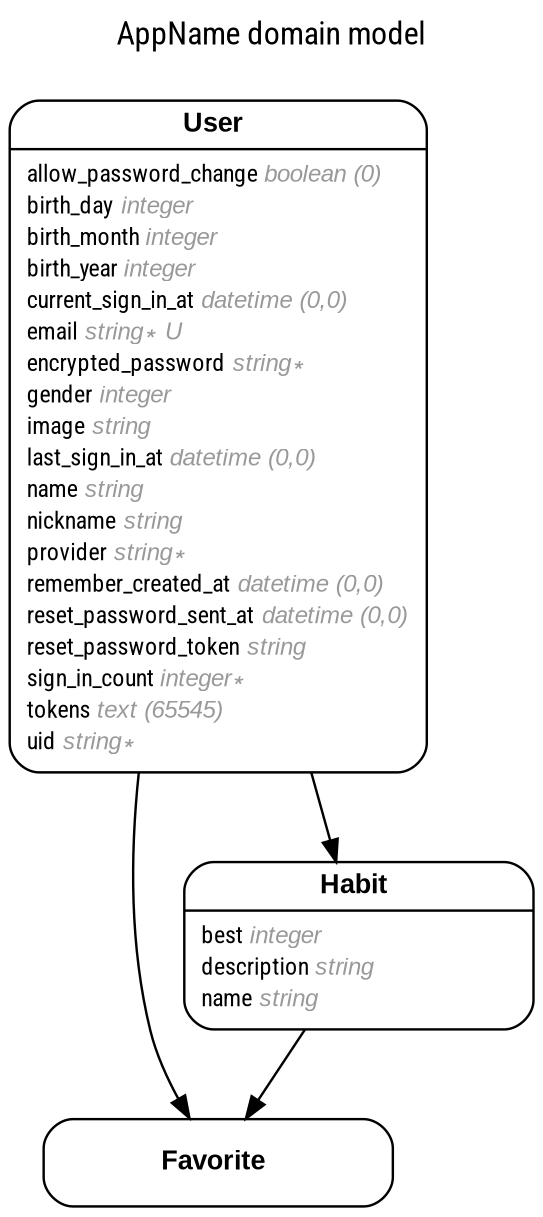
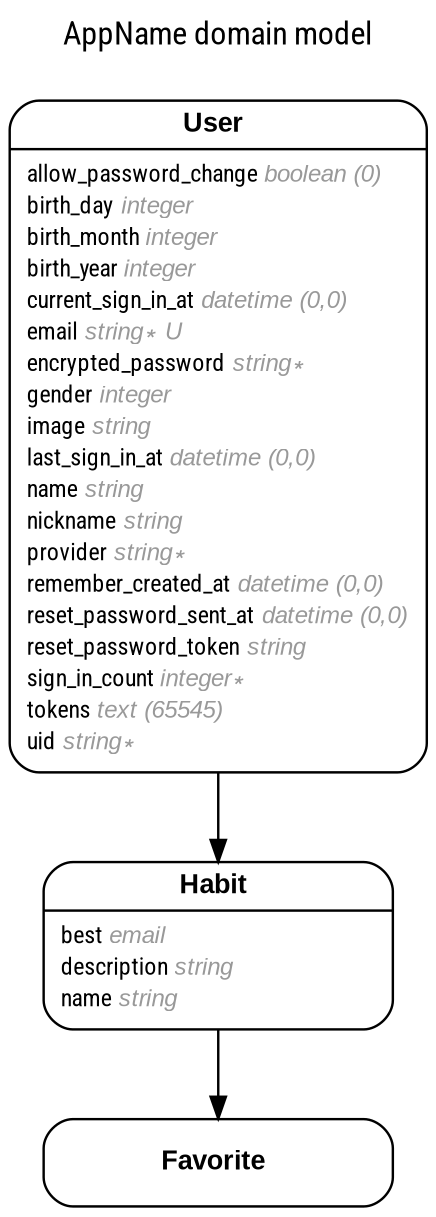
(286, 936) -> (138, 936)
(136, 939) -> none
